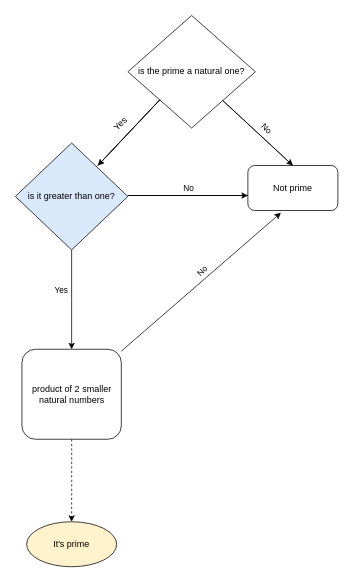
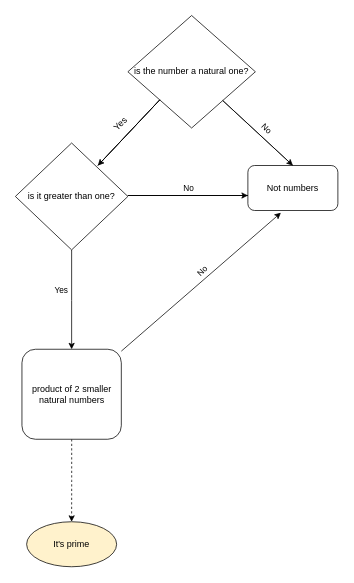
(192, 72) -> (192, 72)
(293, 188) -> (293, 188)
(72, 196) -> (72, 196)
